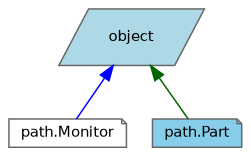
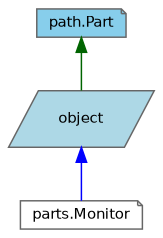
(174, 99) -> (81, 72)
(68, 133) -> (81, 215)
